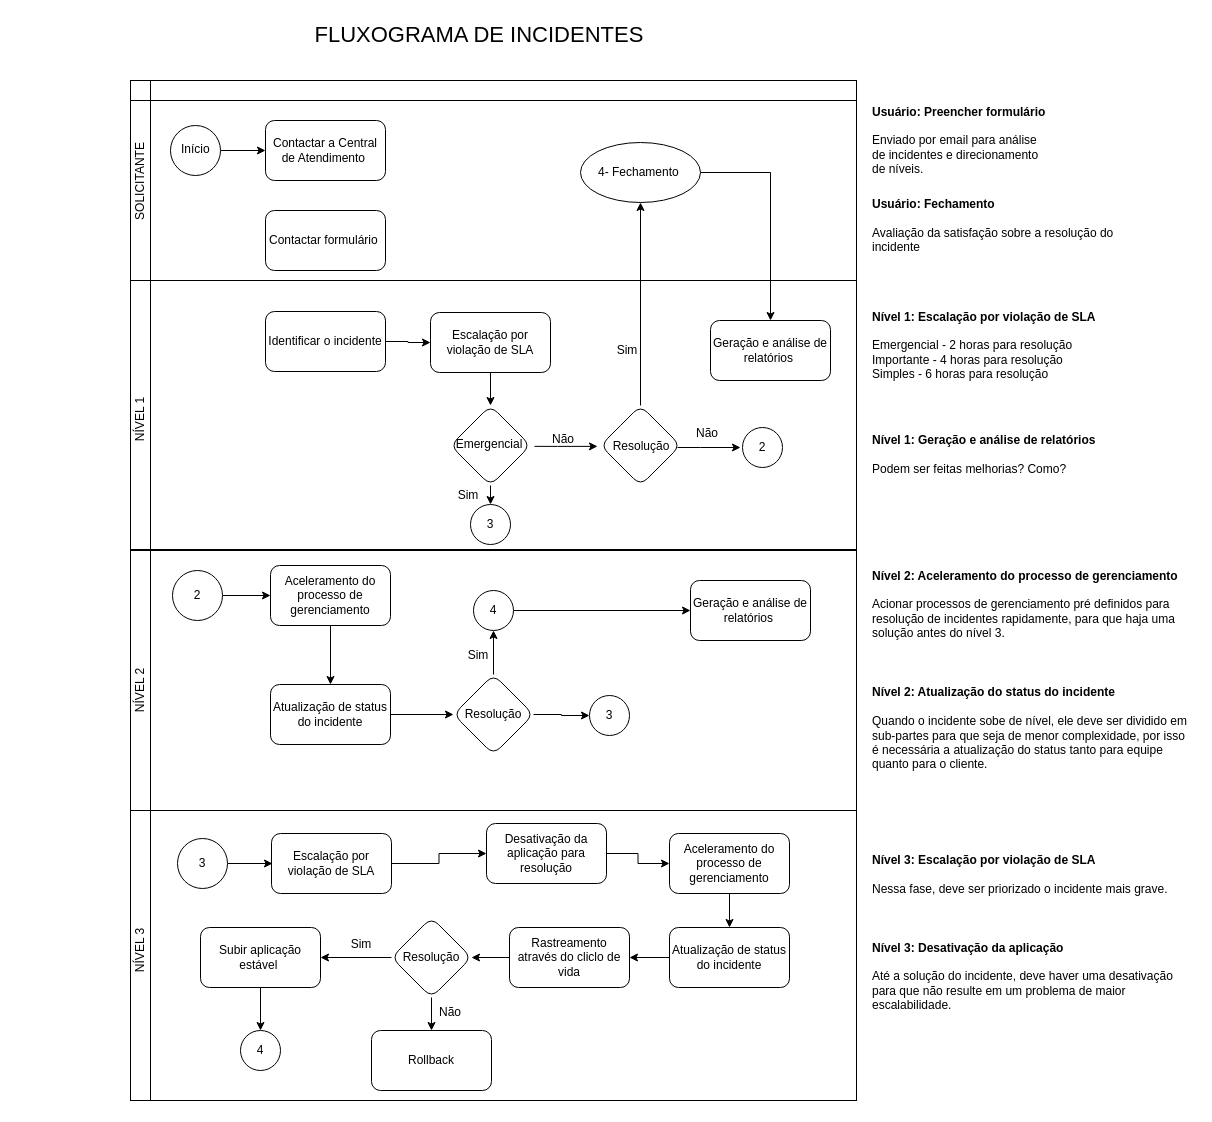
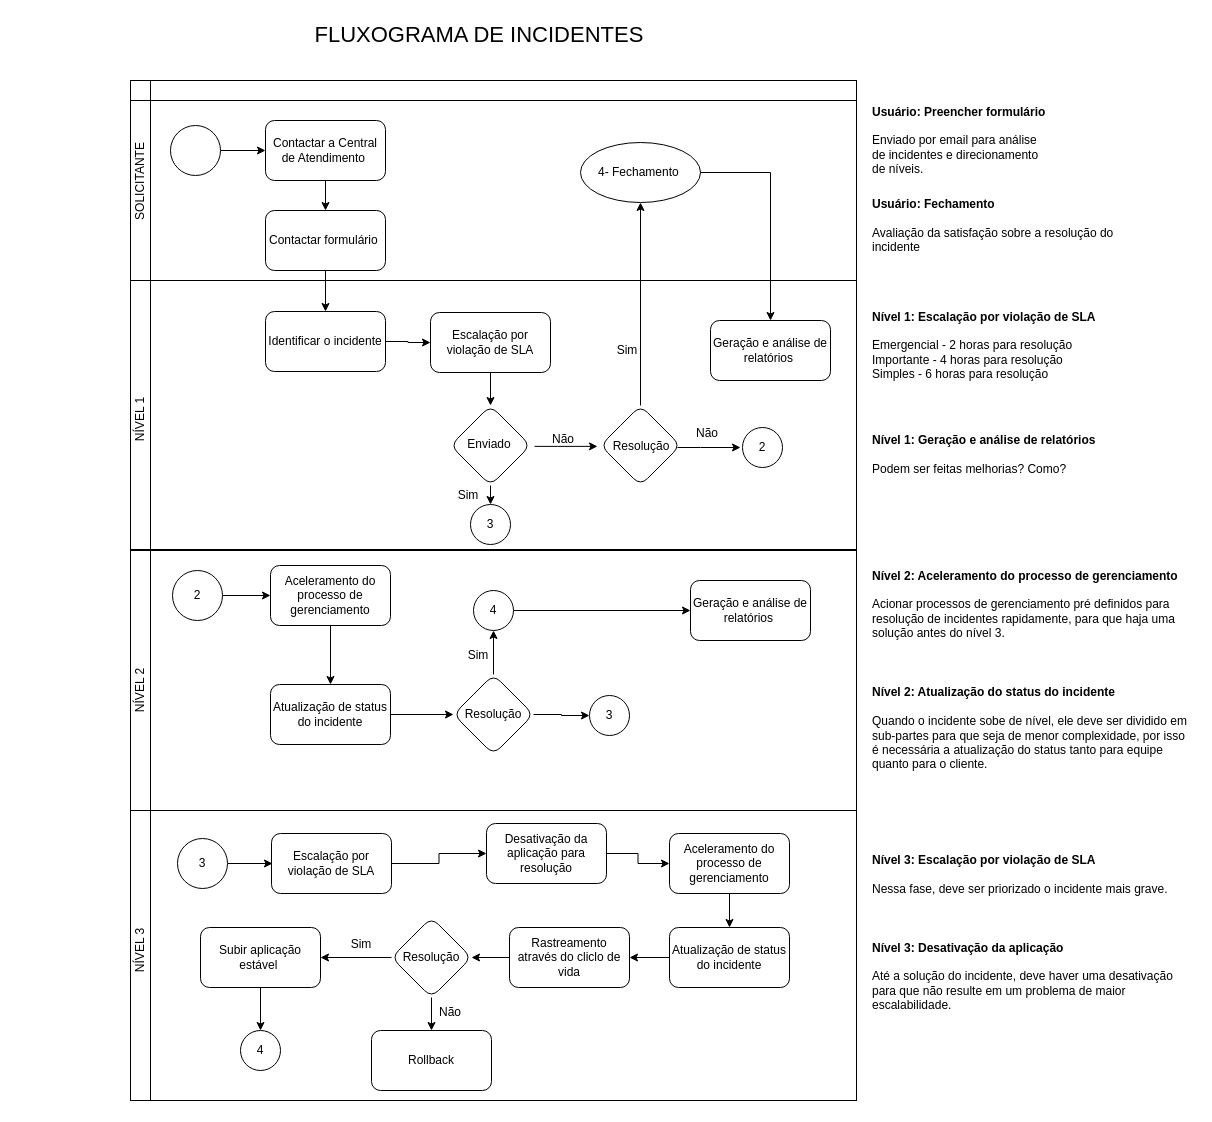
(198, 150) -> none
none -> (326, 200)
none -> (326, 288)
(490, 445) -> (490, 445)
